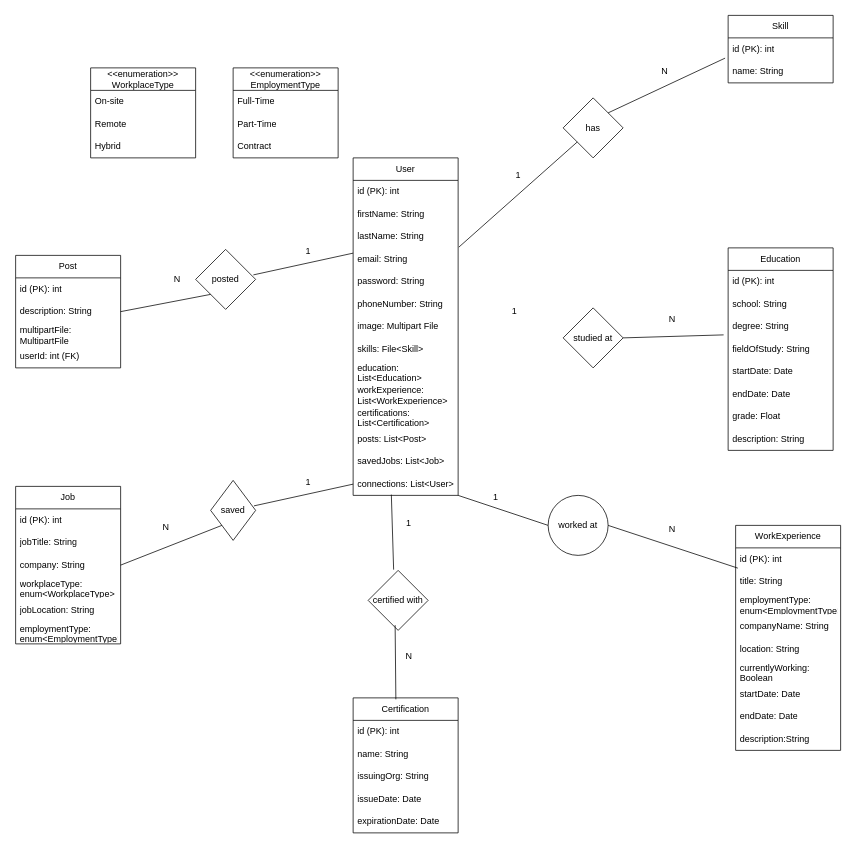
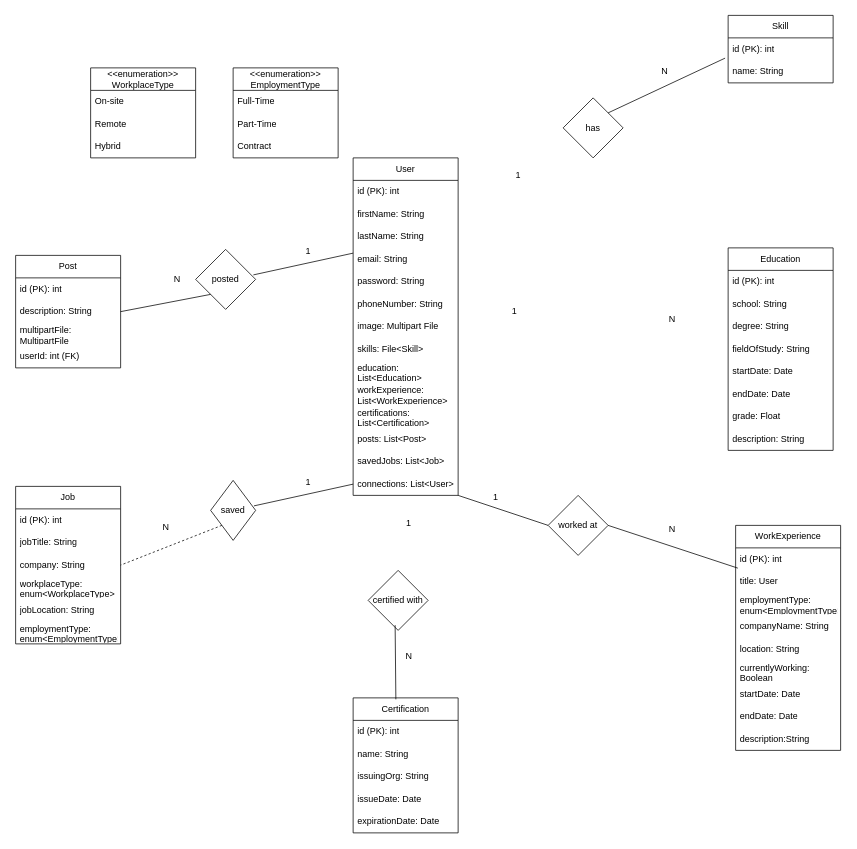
(518, 195) -> none
(673, 336) -> none
(593, 338) -> none
(578, 525) -> (578, 525)
(392, 533) -> none
(172, 545) -> (172, 545)
(767, 582) -> (763, 582)
